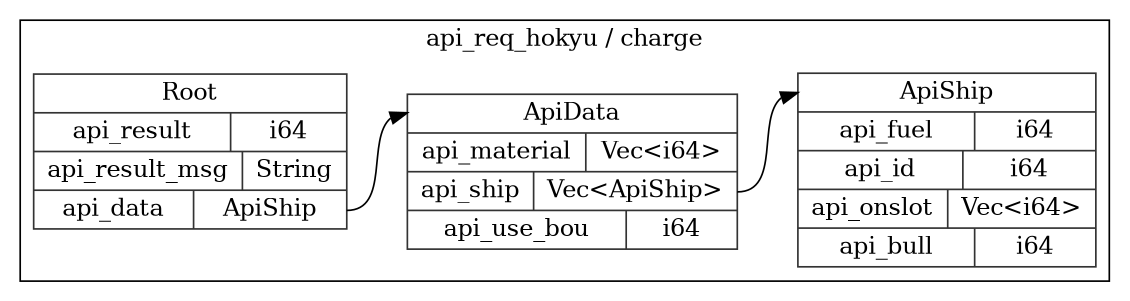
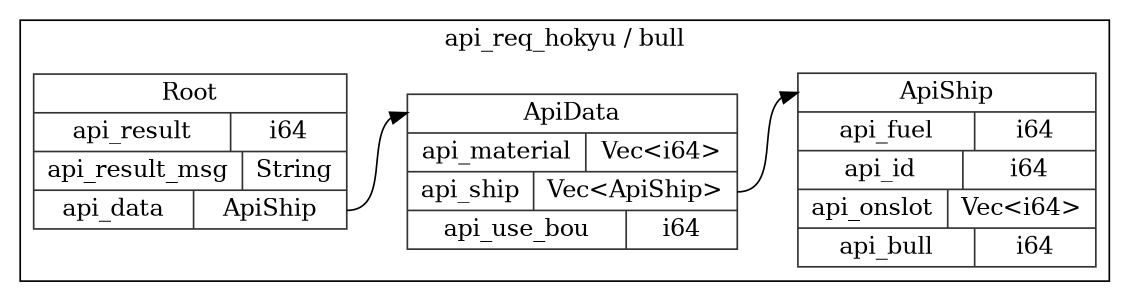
(565, 40) -> (565, 40)
